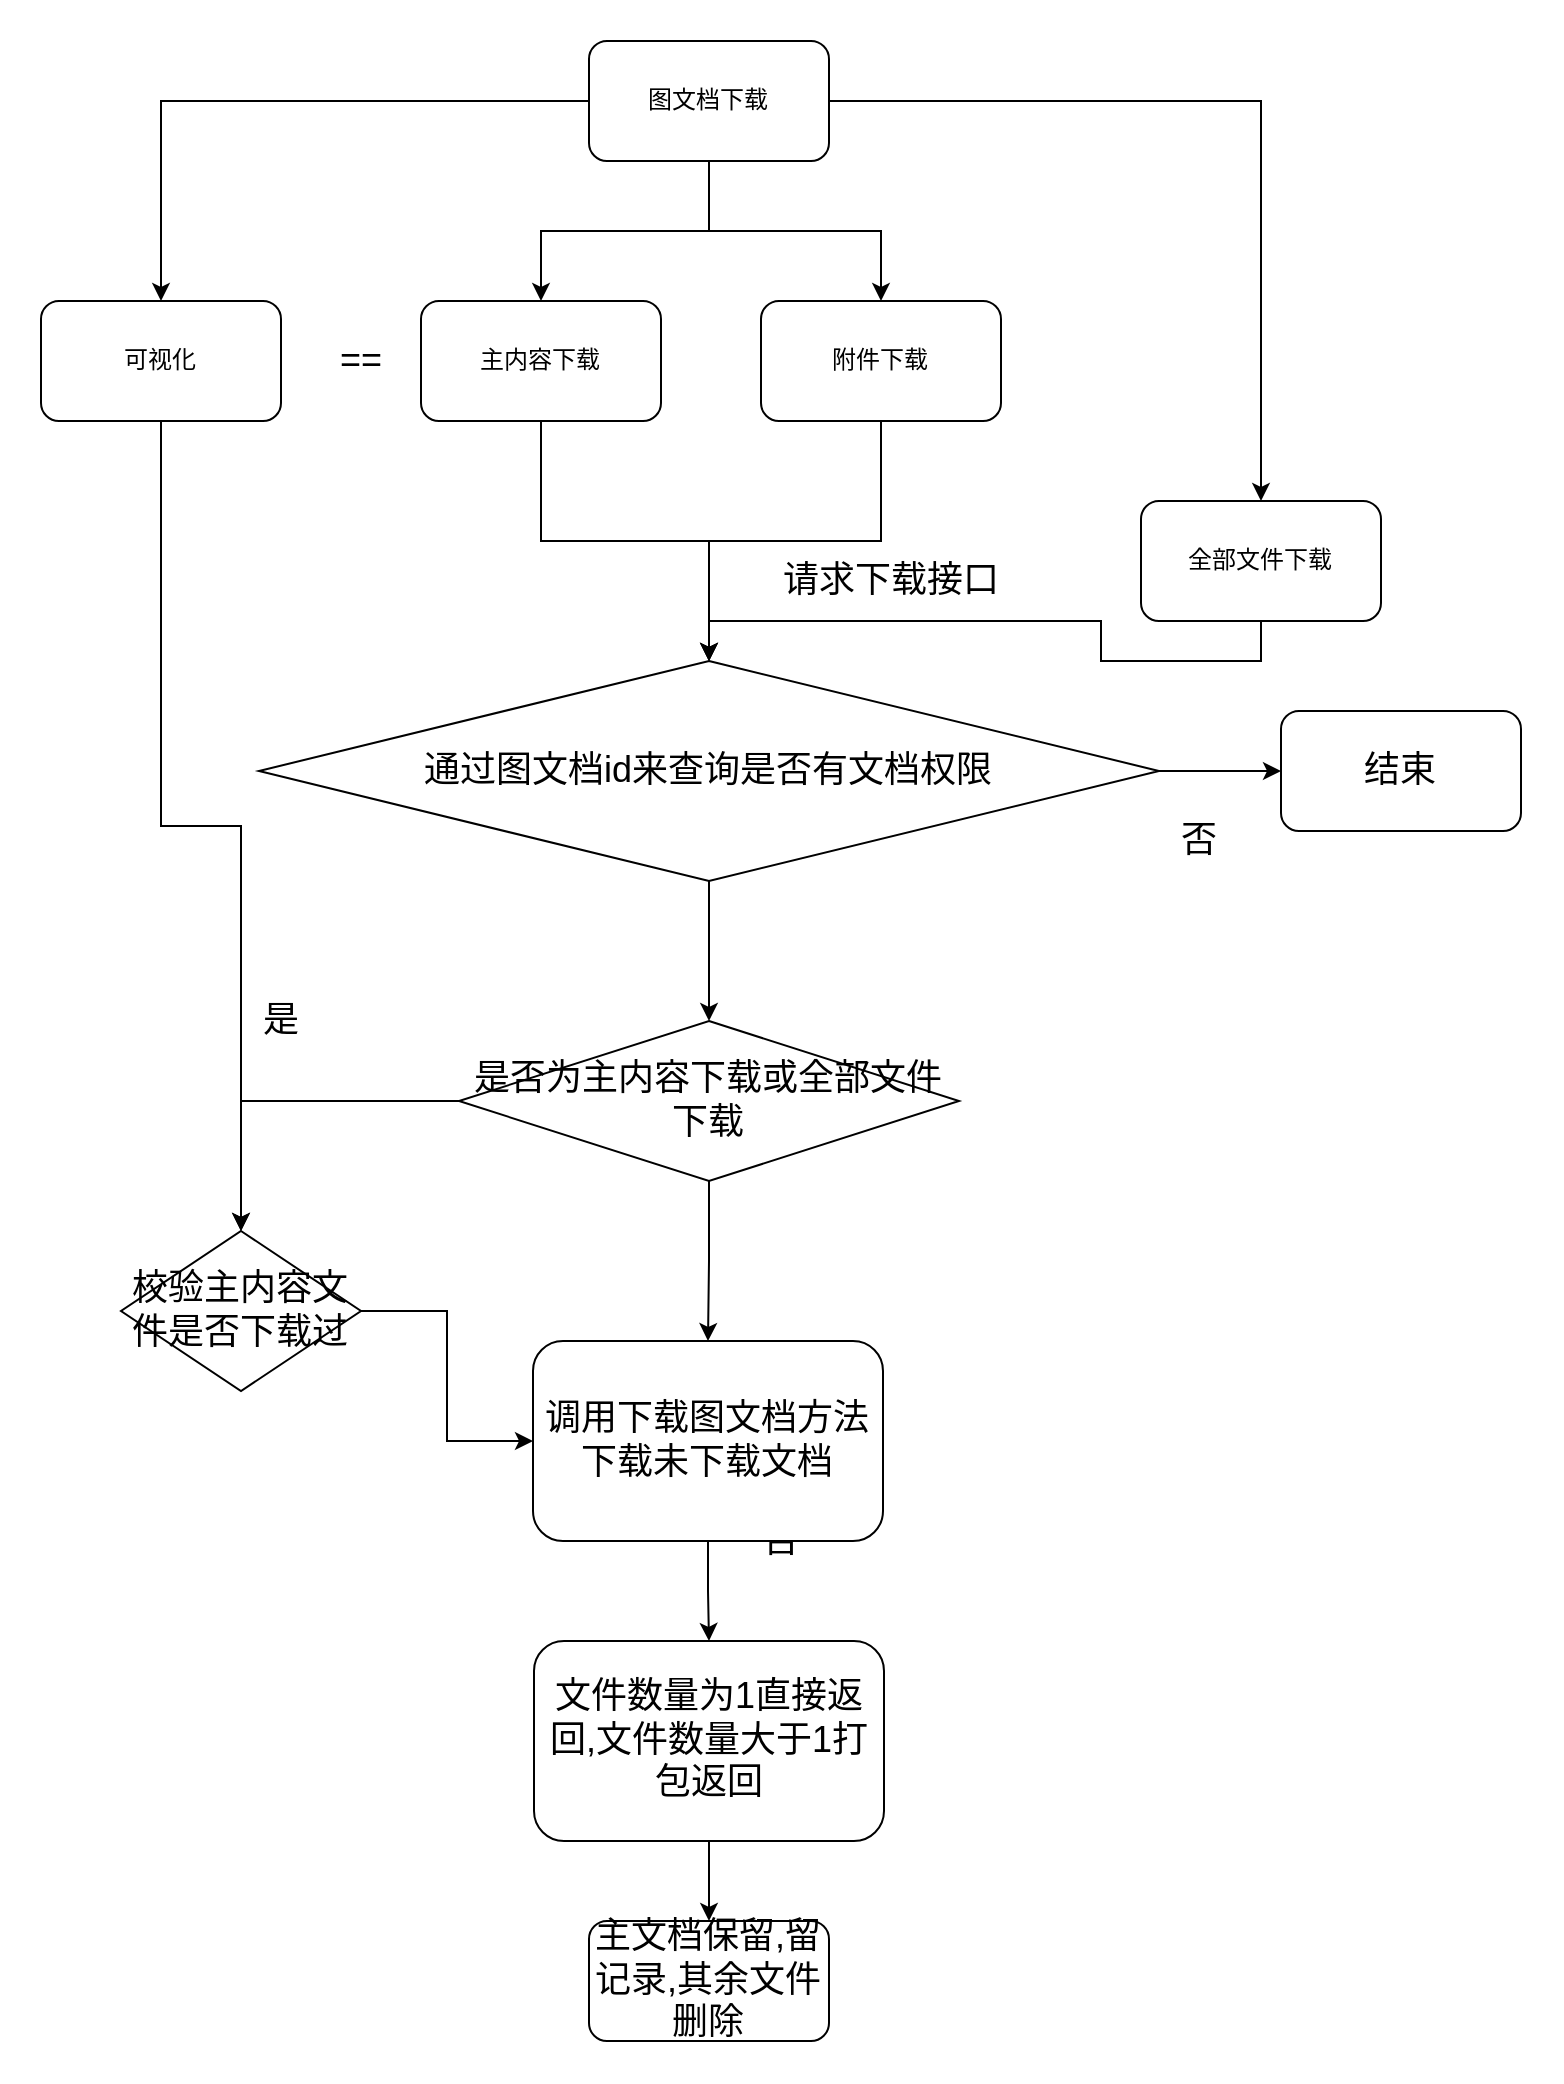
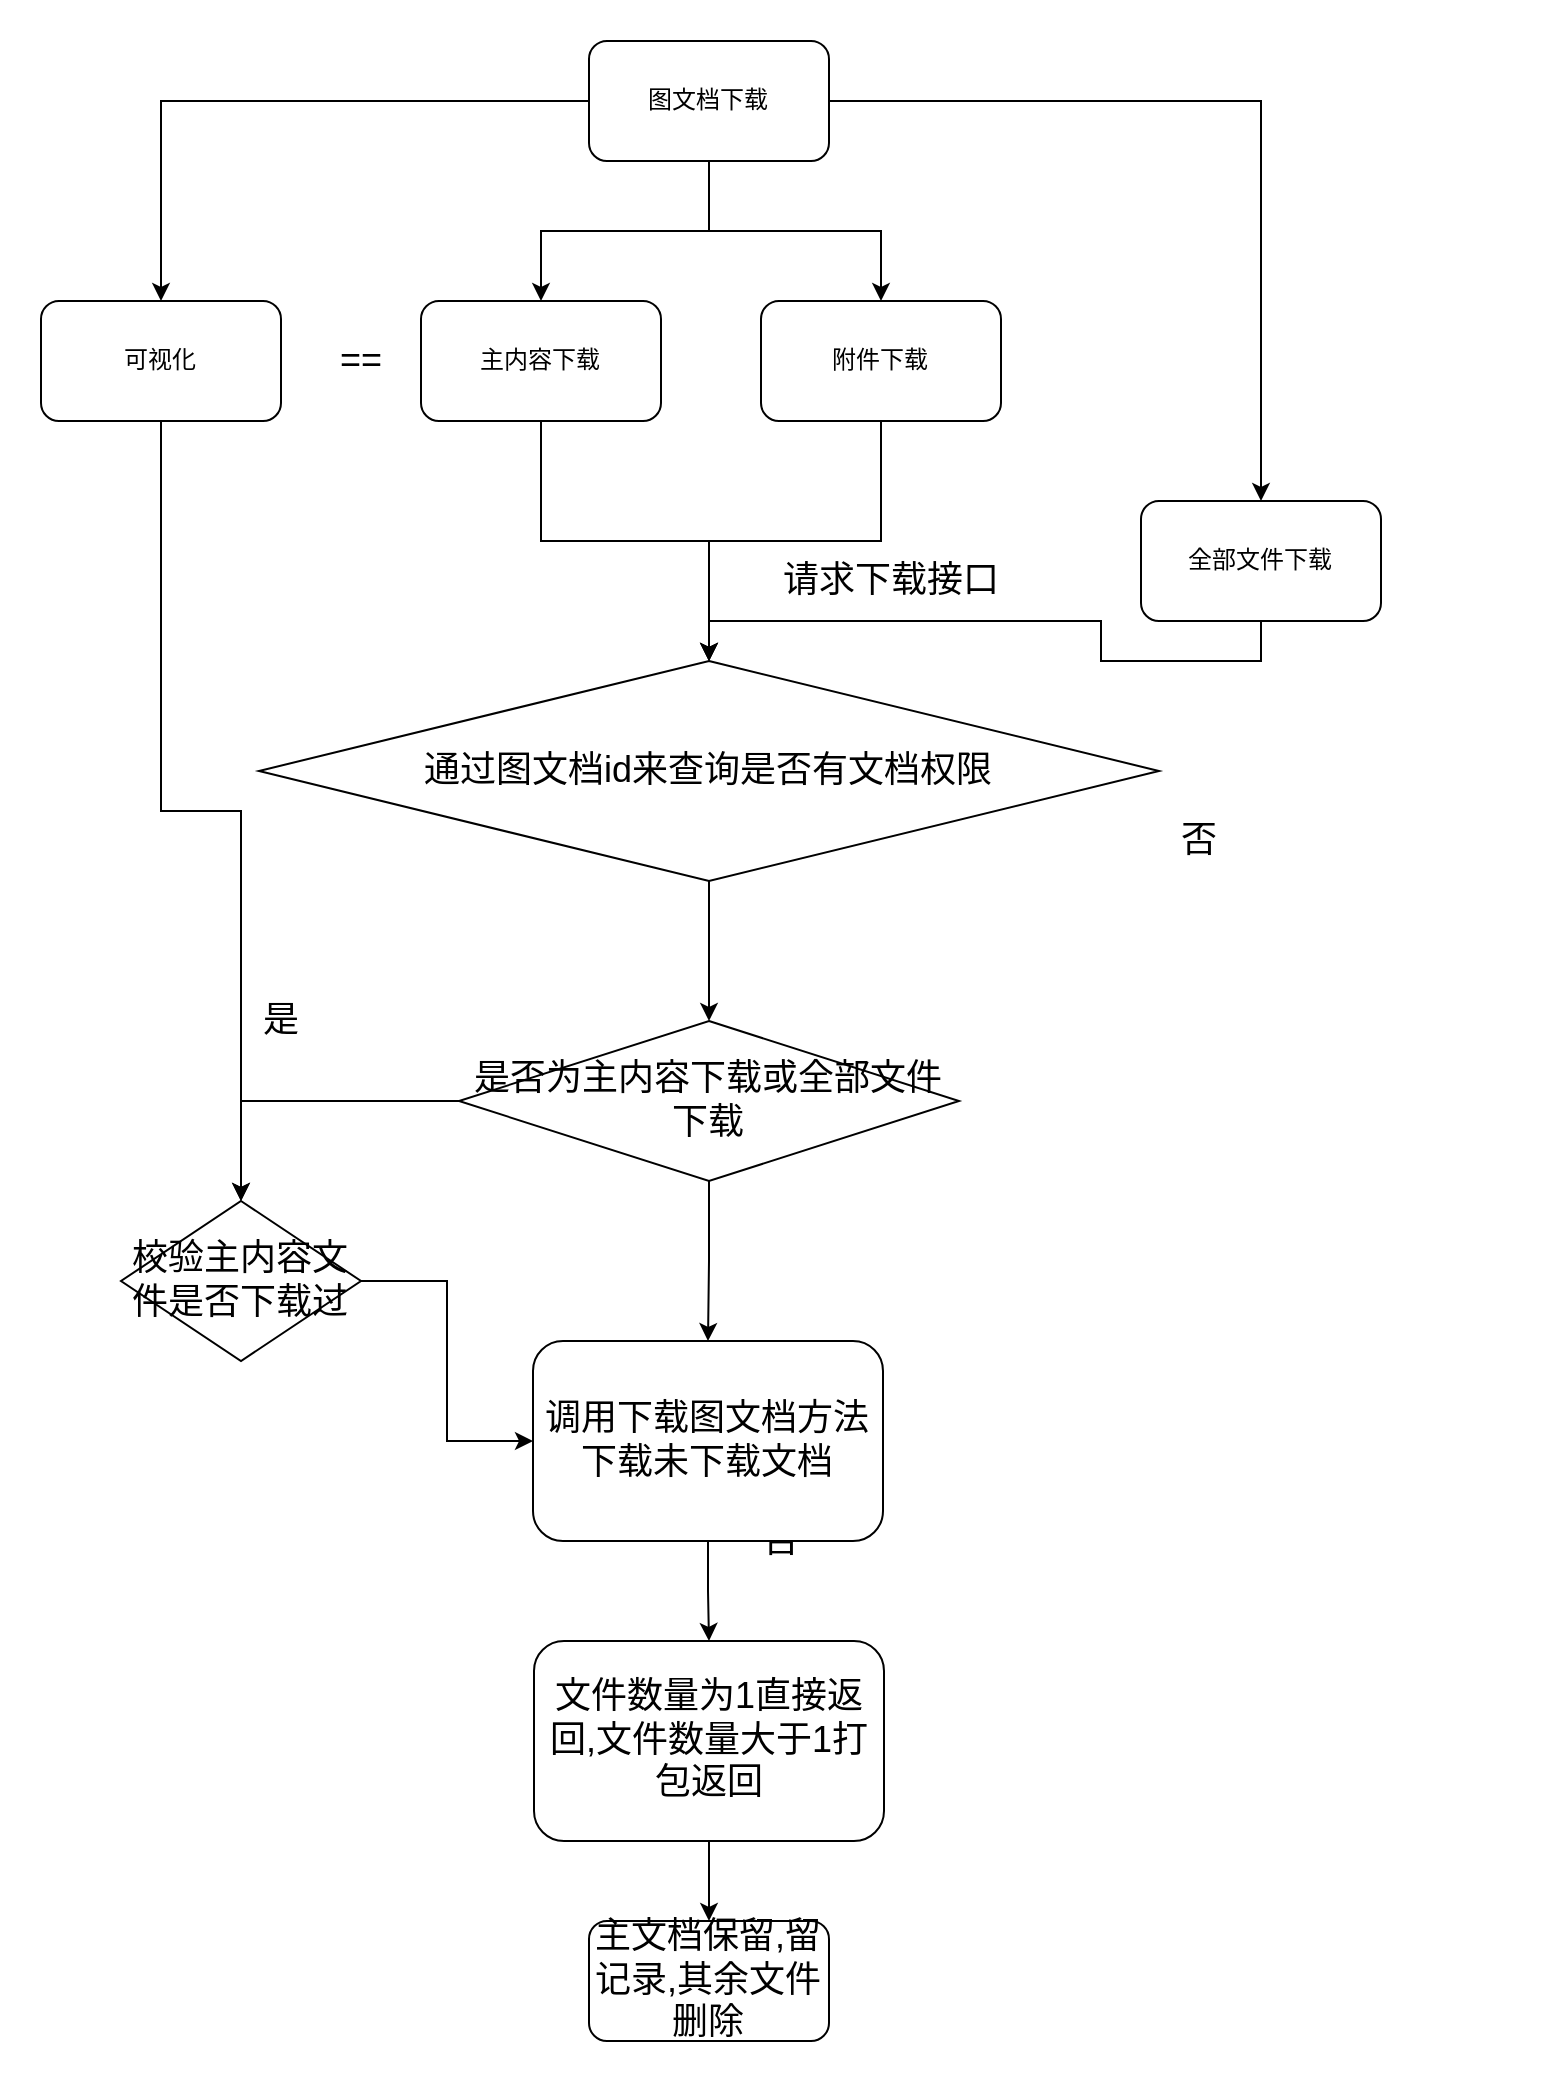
(1213, 771) -> none
(1401, 771) -> none
(241, 1311) -> (241, 1281)
